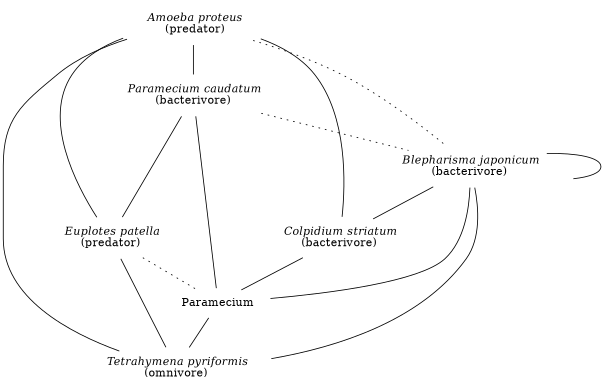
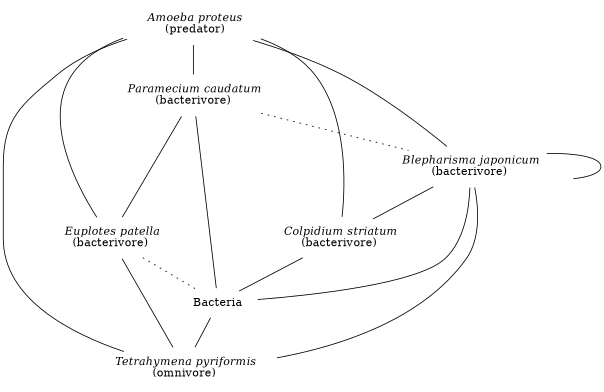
(356, 82) -> (356, 82)
(111, 243) -> (111, 243)
(218, 303) -> (218, 303)
